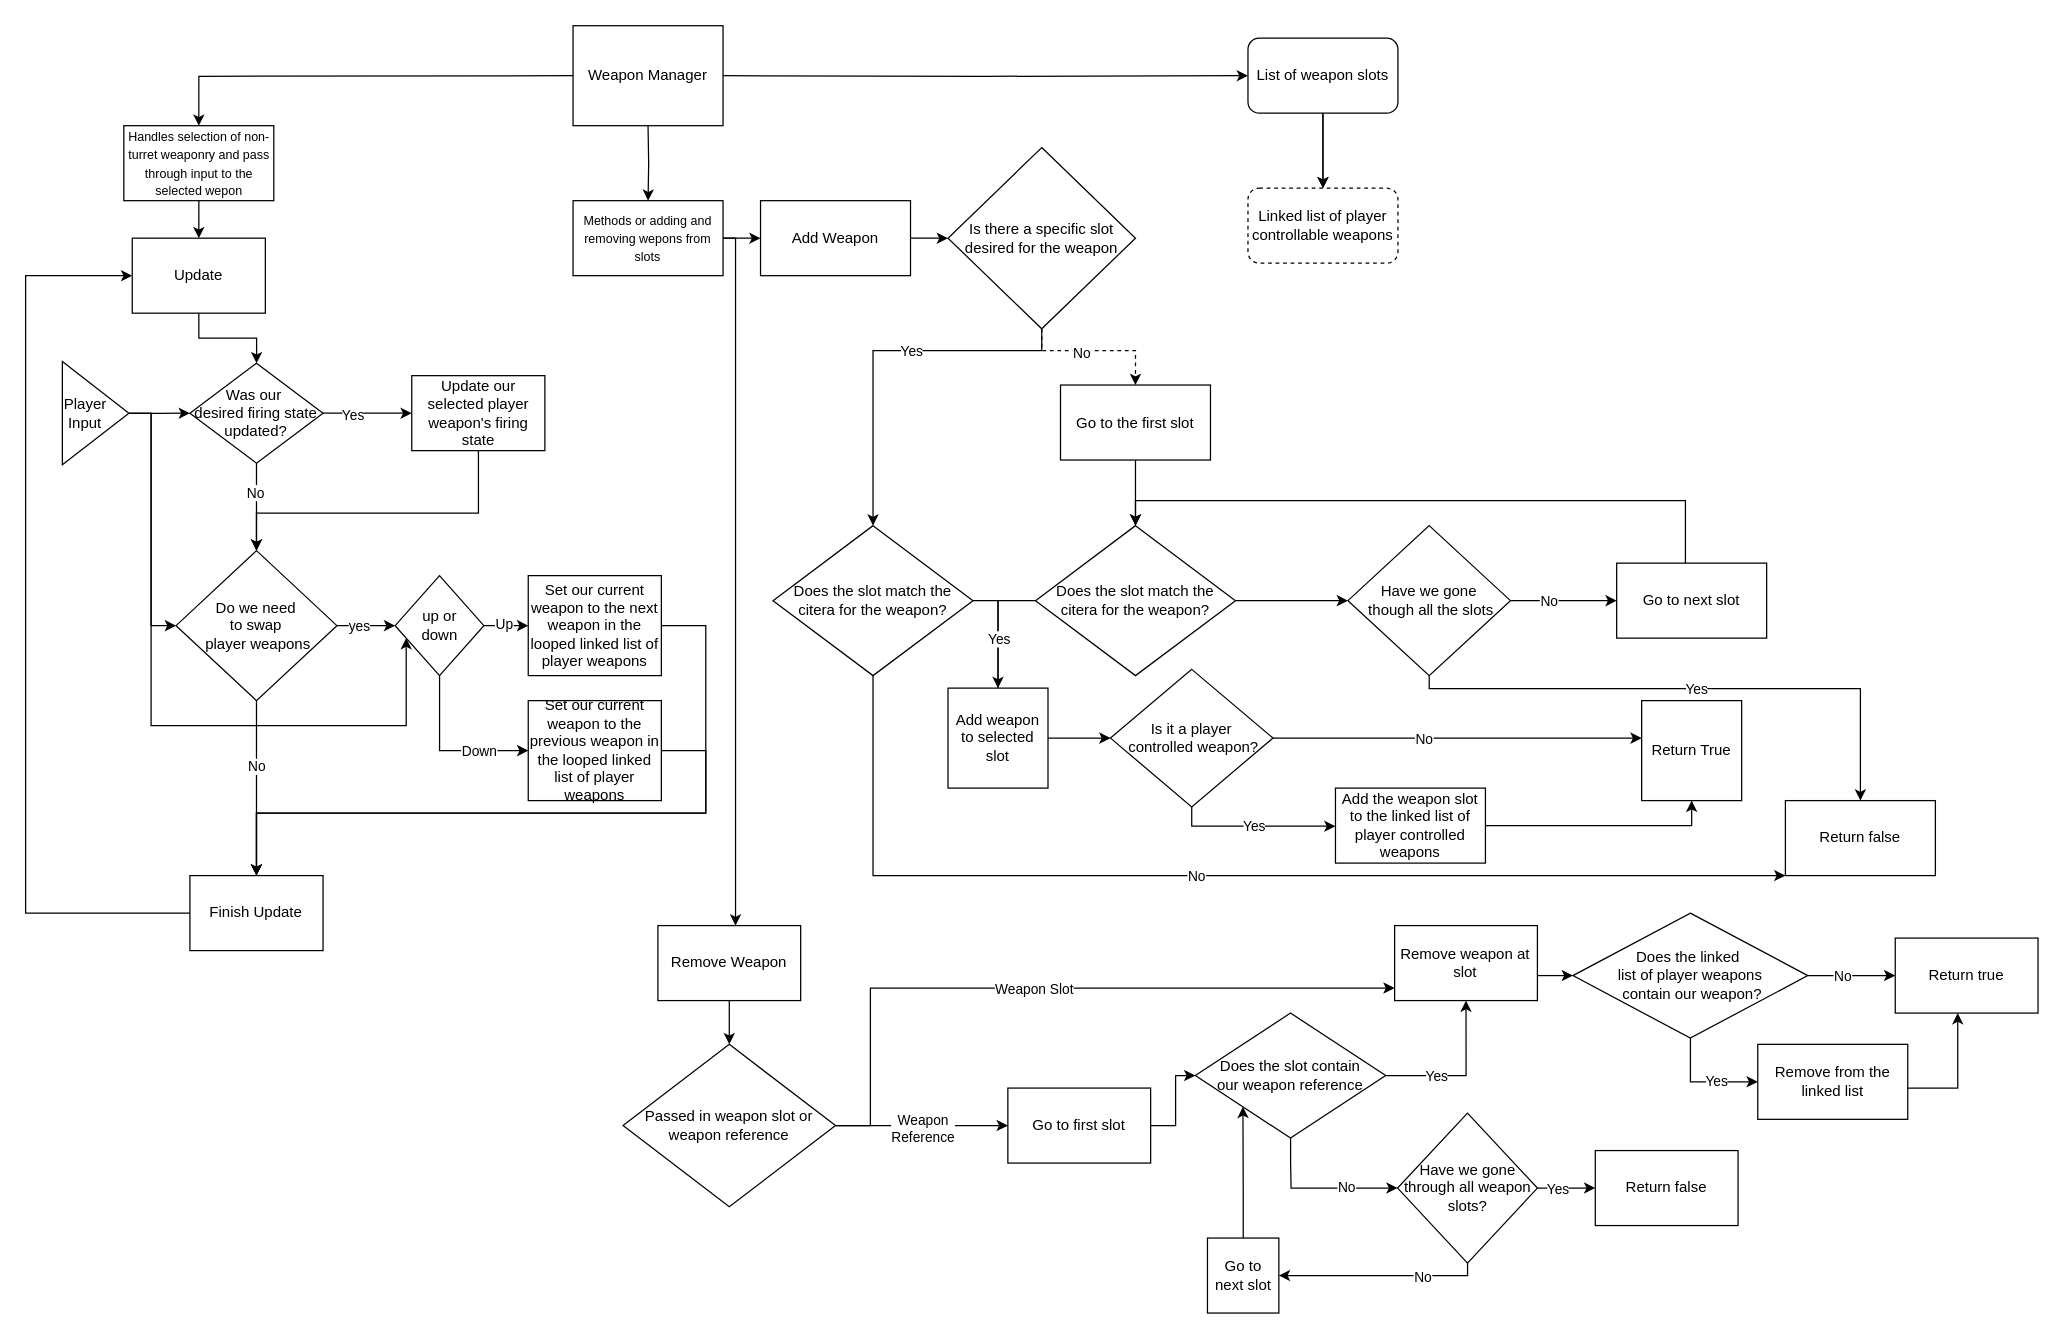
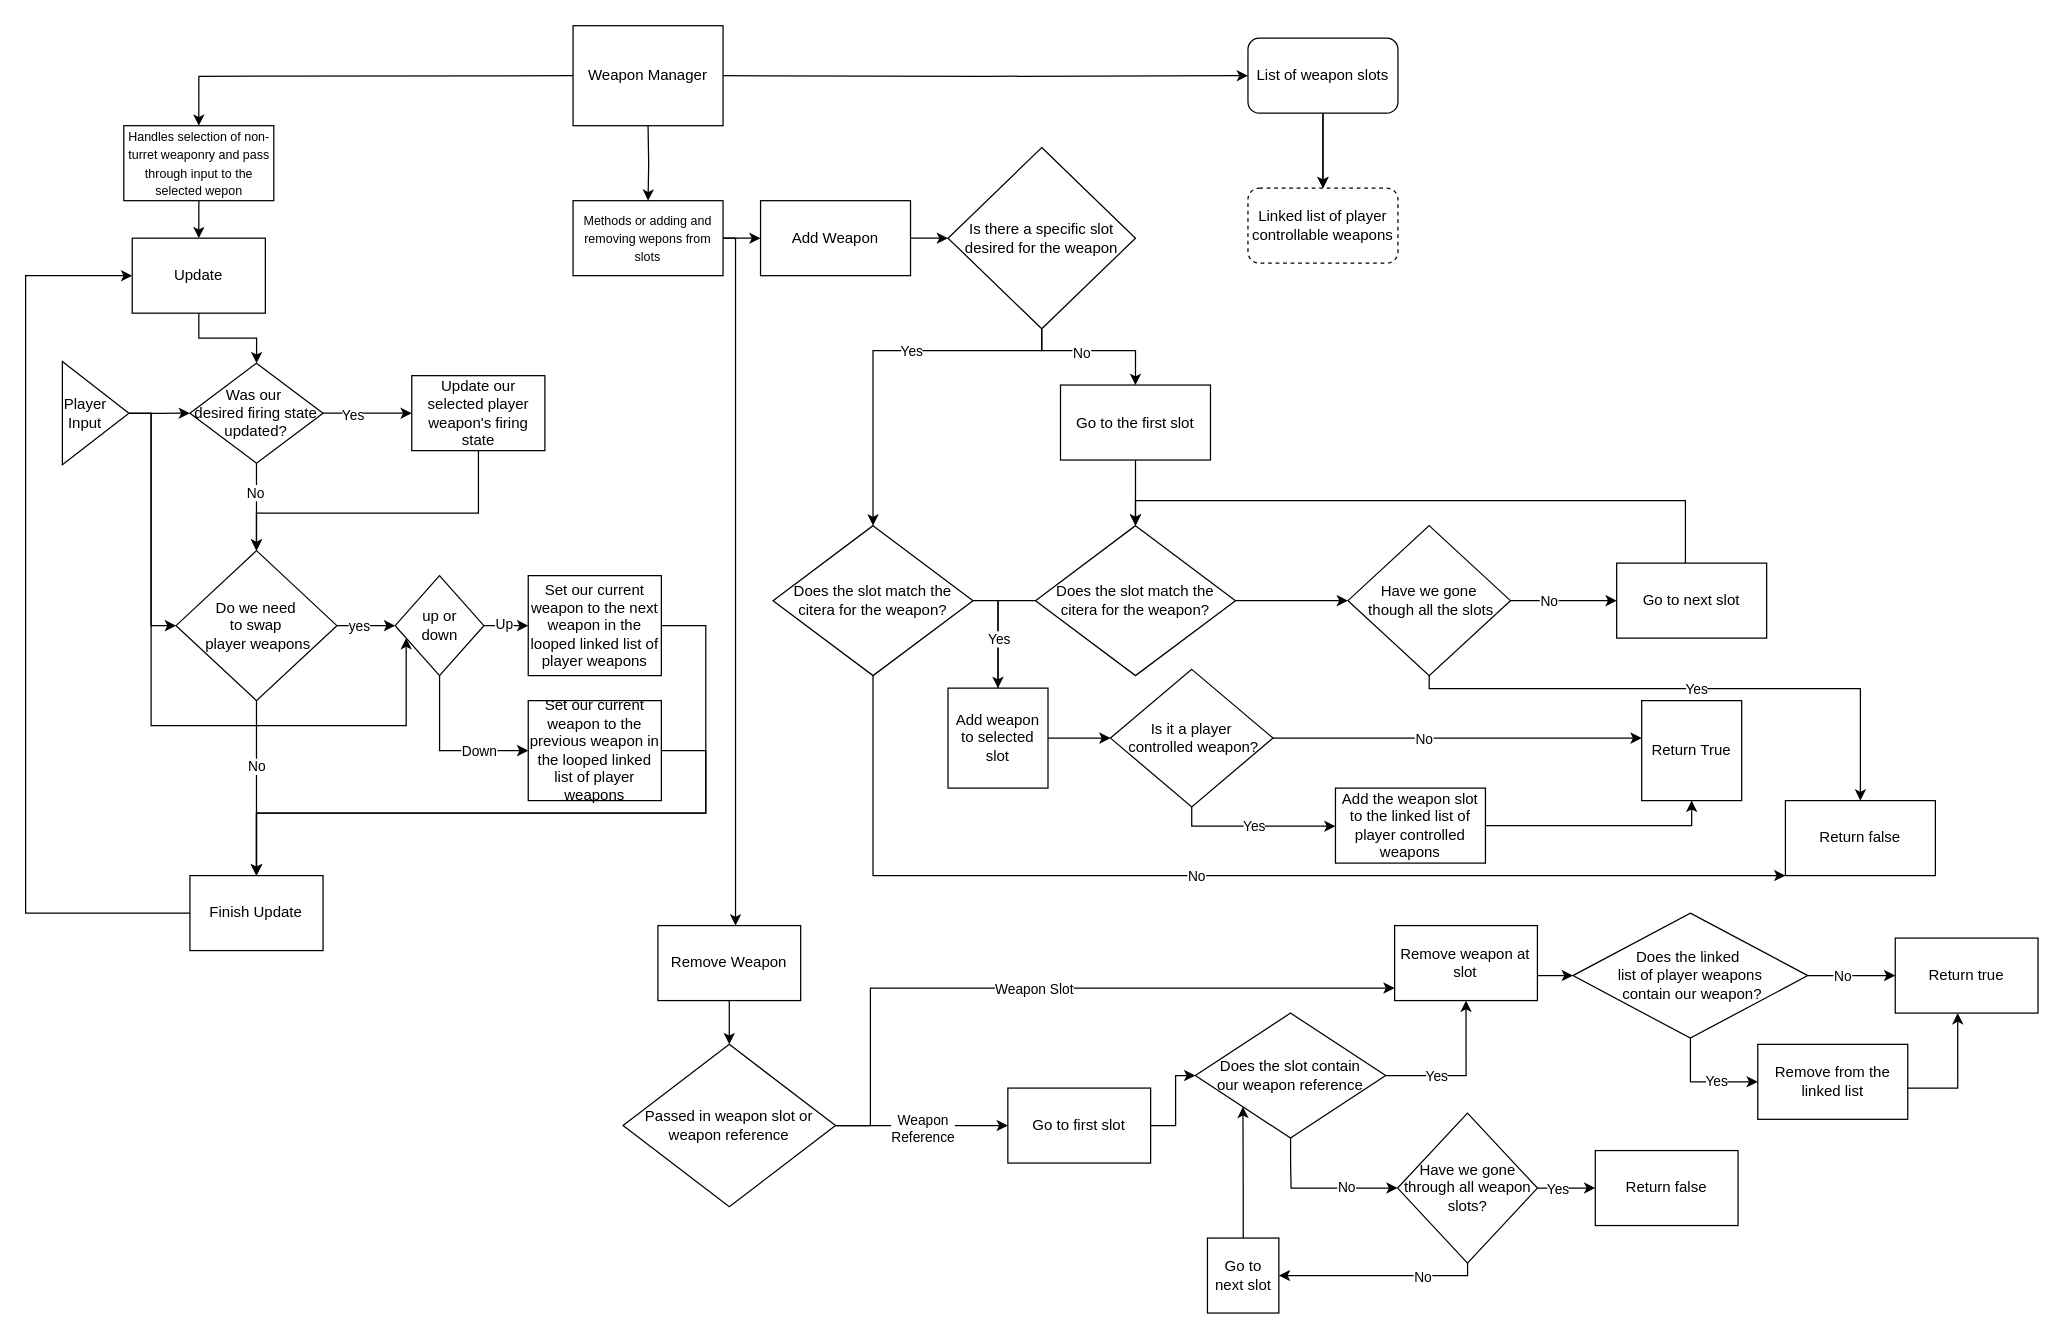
(1126, 351) -> (1126, 351)
